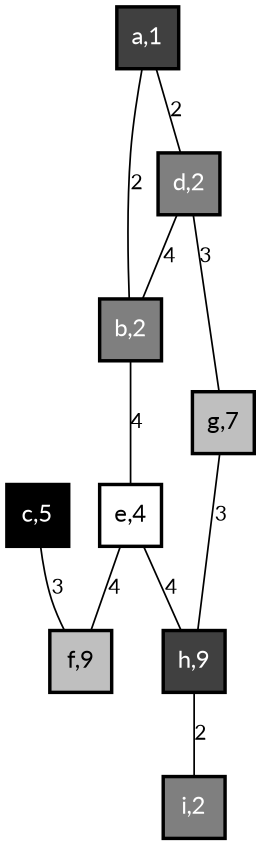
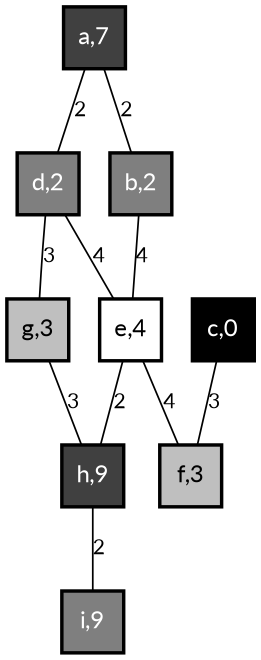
(148, 38) -> (94, 38)
(160, 257) -> (89, 257)
(223, 423) -> (38, 330)
(38, 515) -> (223, 330)
(171, 588) -> (119, 403)
(81, 661) -> (191, 476)
(194, 807) -> (93, 622)
